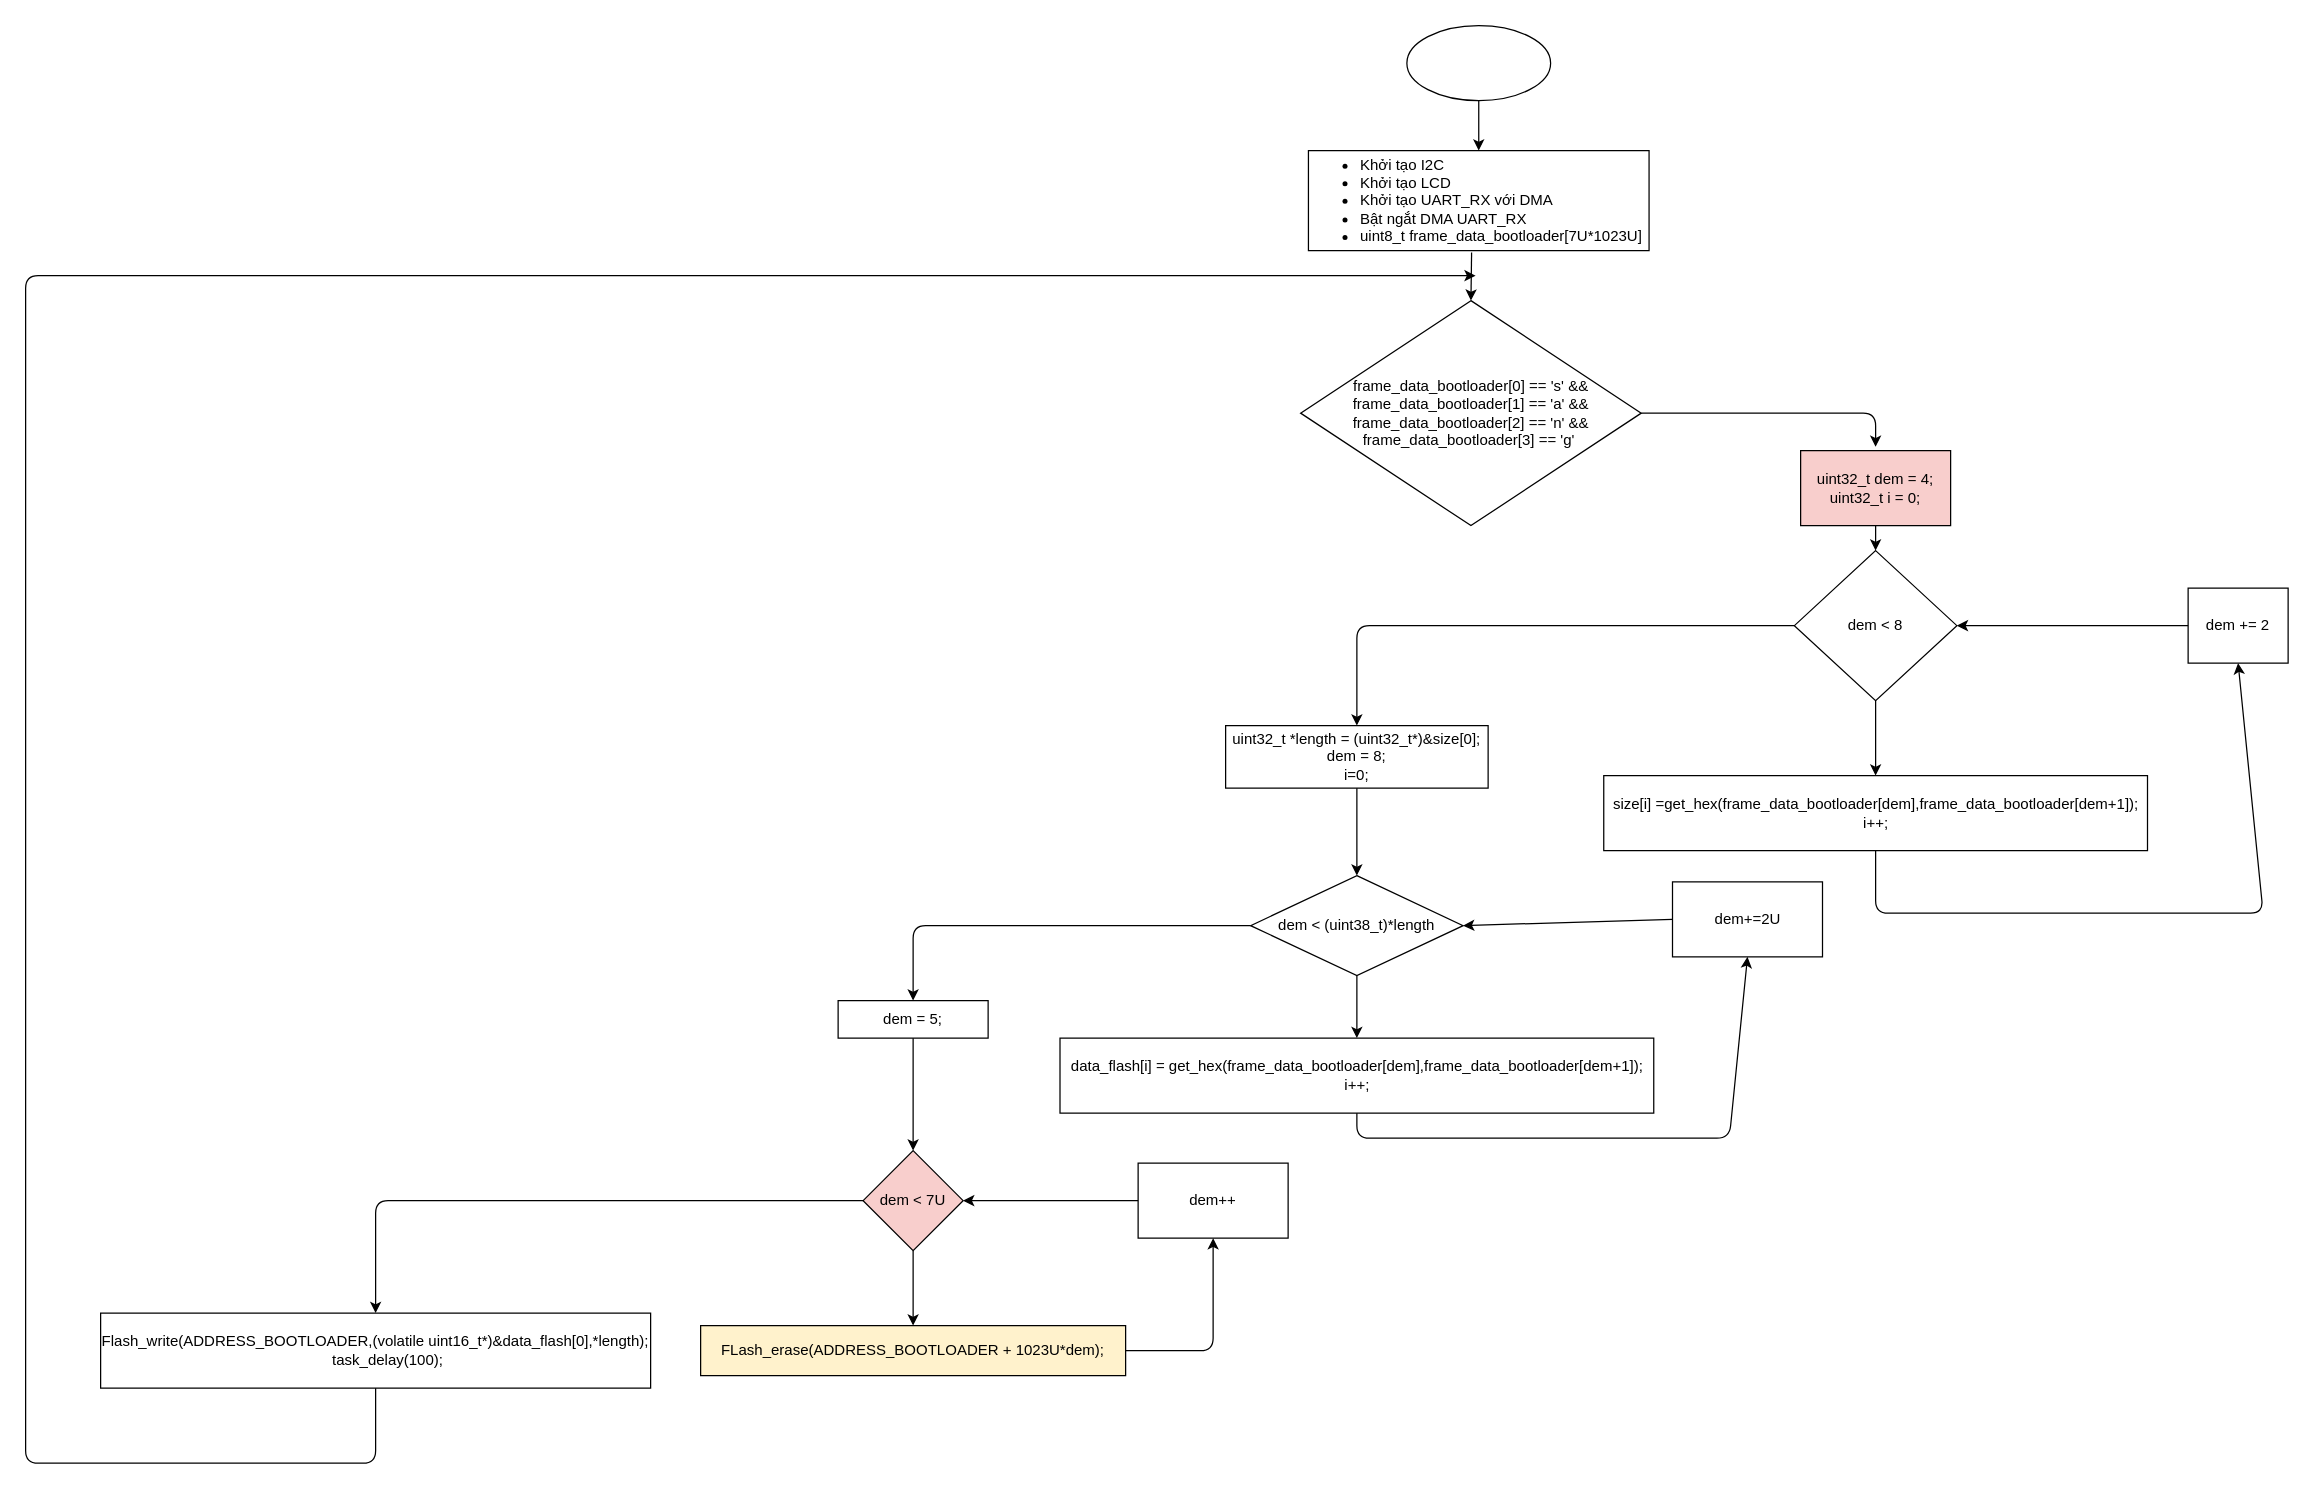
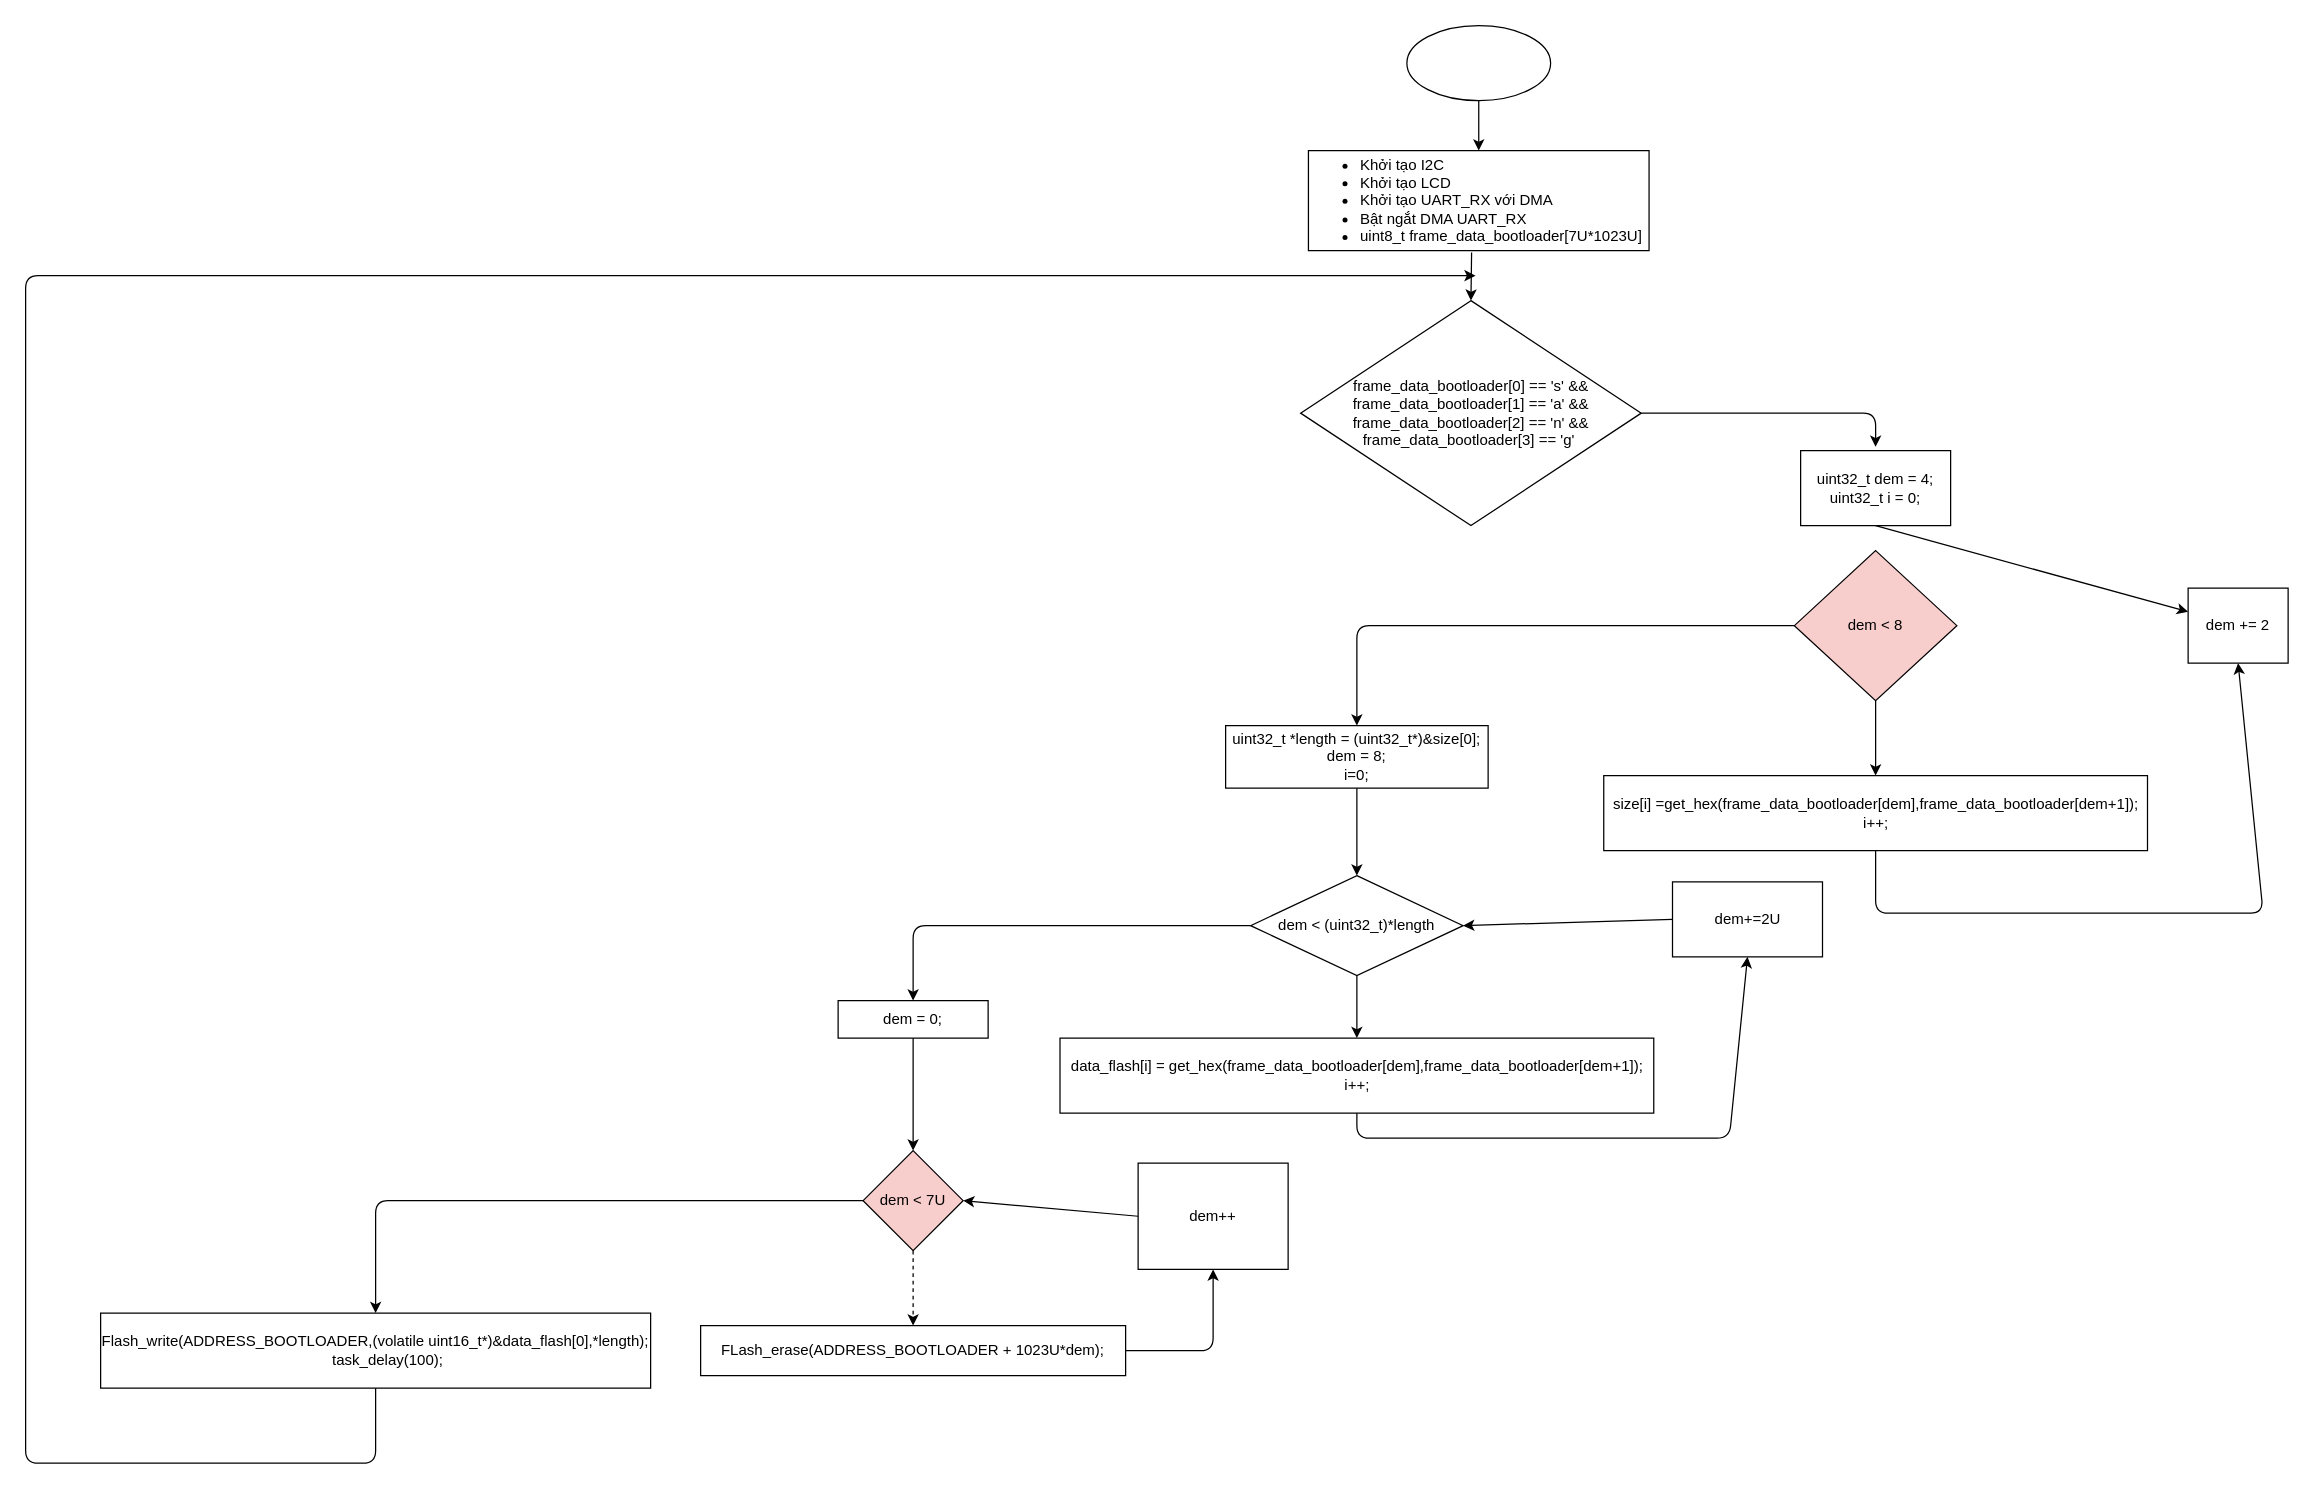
(1876, 488) -> (1876, 488)
(1876, 534) -> (2028, 568)
(1876, 626) -> (1876, 626)
(2077, 626) -> none
(1357, 926) -> (1357, 926)
(913, 1019) -> (913, 1019)
(1213, 1201) -> (1213, 1216)
(913, 1285) -> (913, 1285)
(913, 1351) -> (913, 1351)
